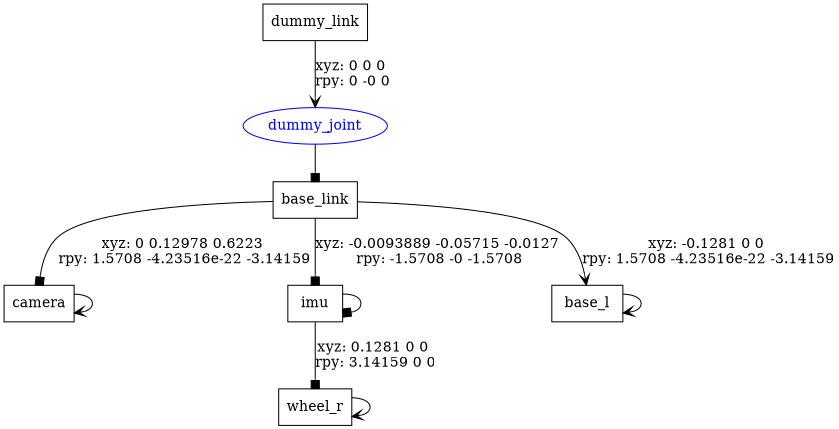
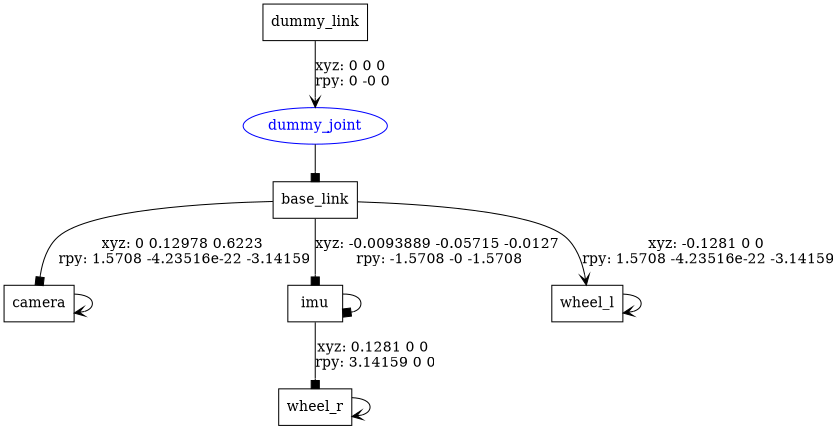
(587, 304) -> (587, 304)
